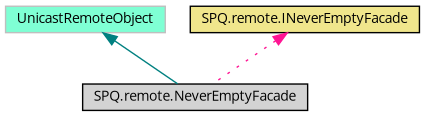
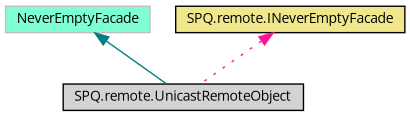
(85, 19) -> (78, 19)
(195, 97) -> (183, 97)
